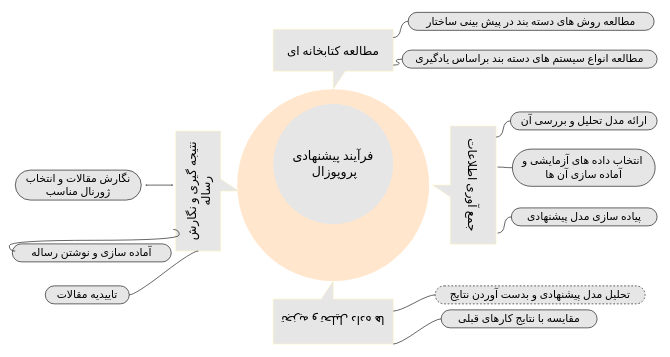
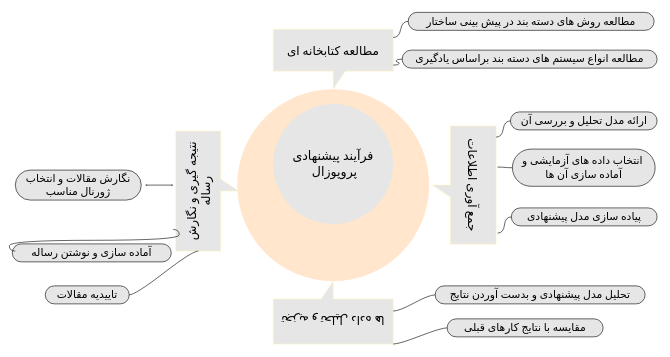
(540, 295) -> (540, 295)
(519, 319) -> (525, 328)
